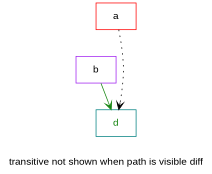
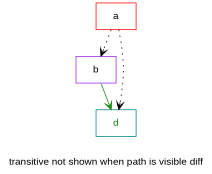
none -> (107, 40)
